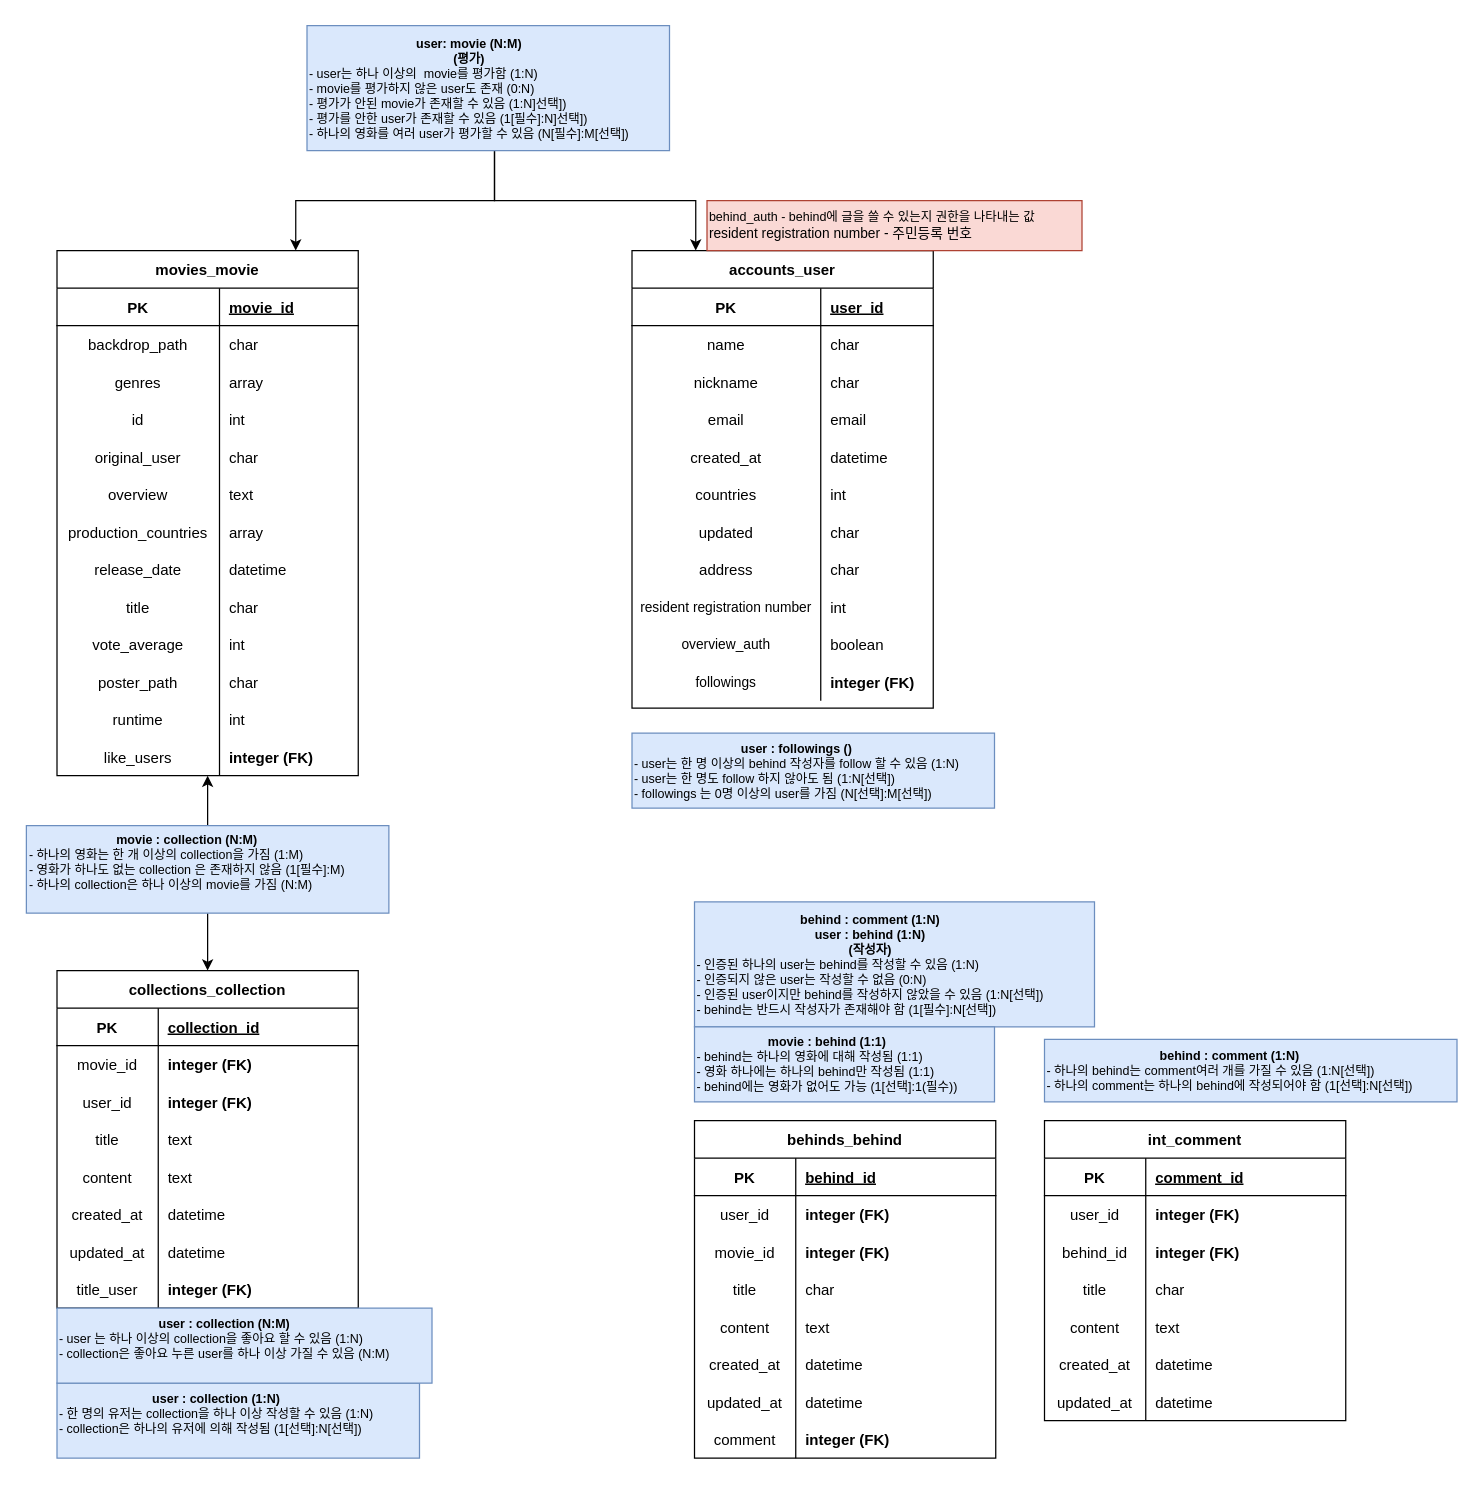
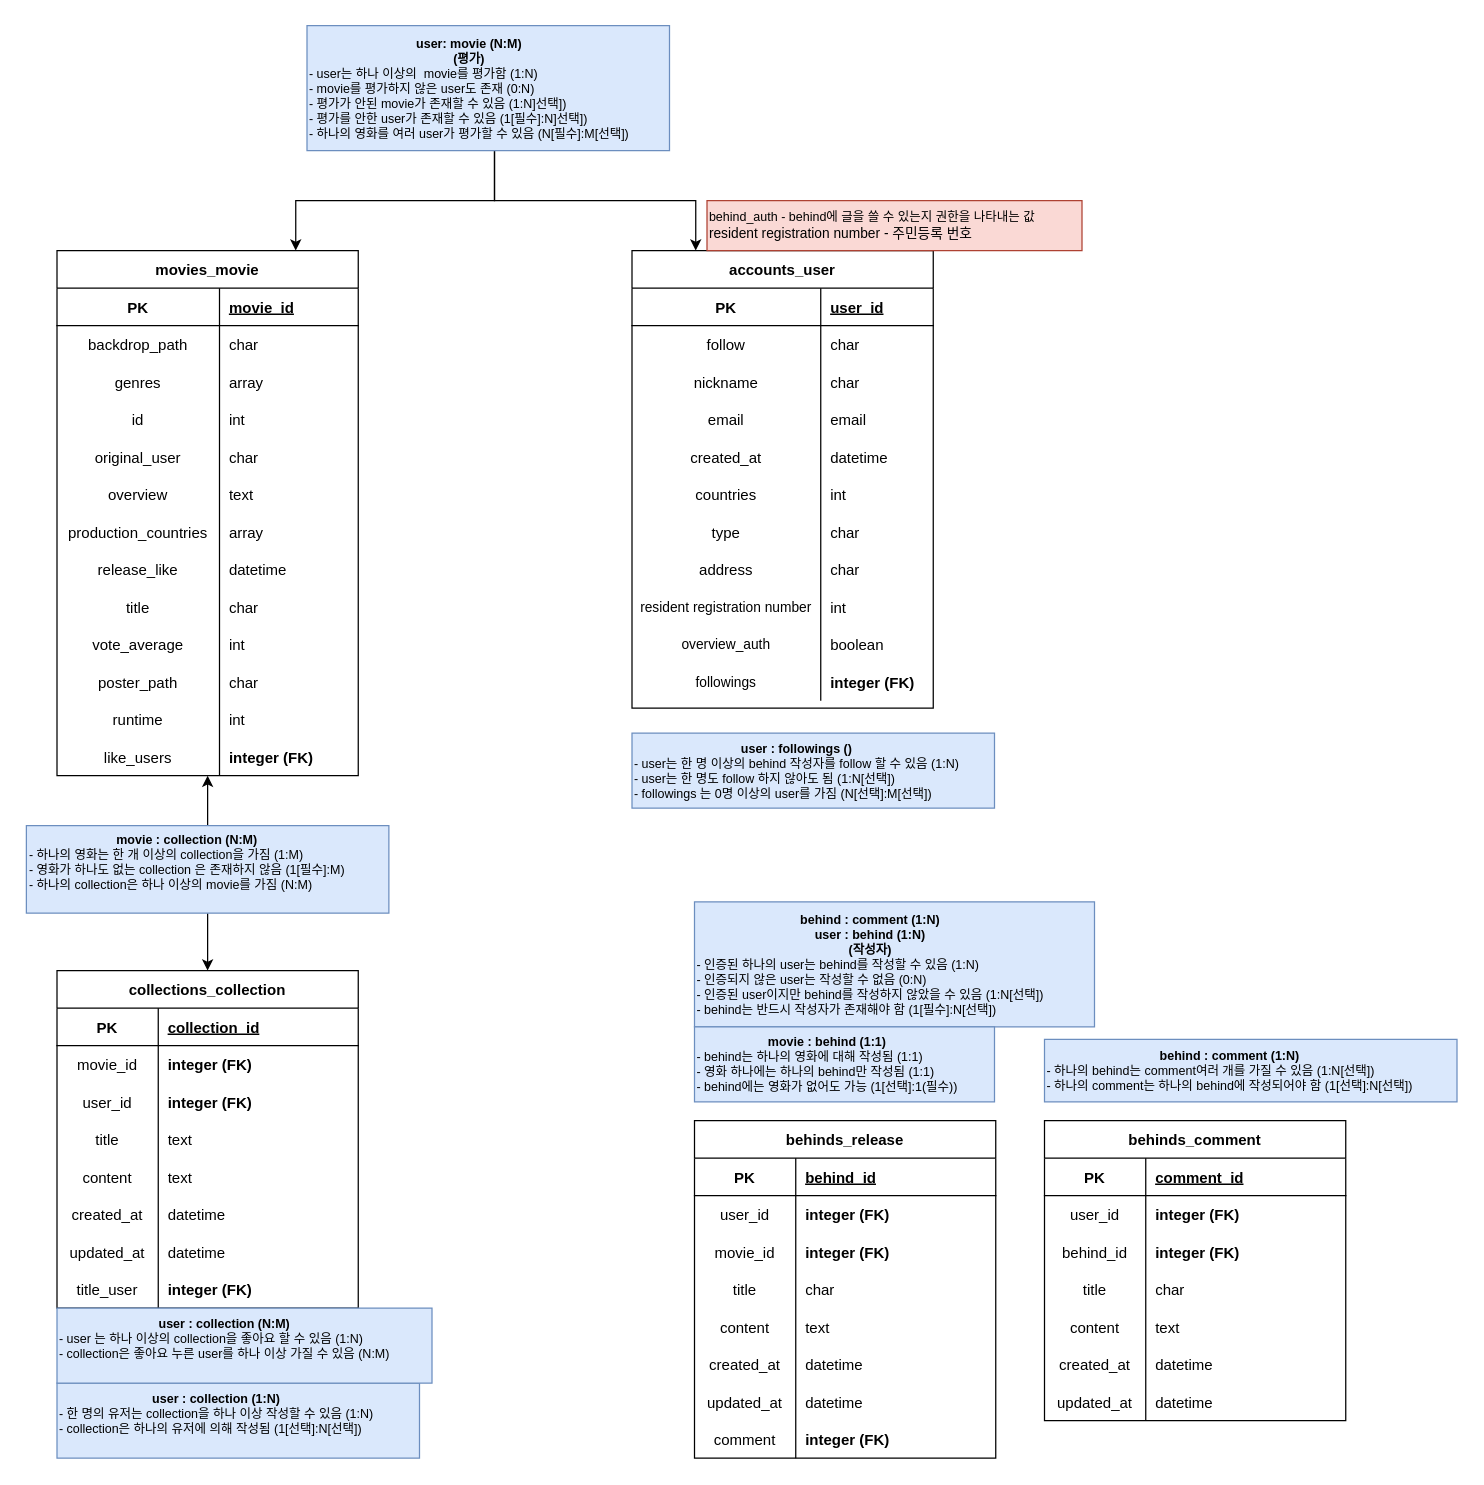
(726, 345) -> (726, 345)
(726, 533) -> (726, 533)
(138, 570) -> (138, 570)
(844, 1140) -> (844, 1140)
(1194, 1140) -> (1194, 1140)
